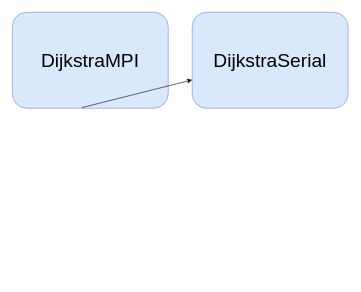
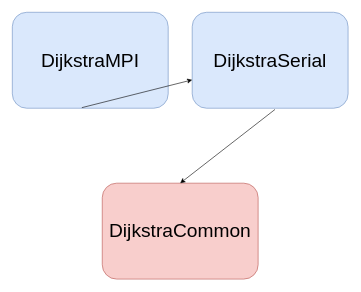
none -> (229, 145)
none -> (180, 231)
